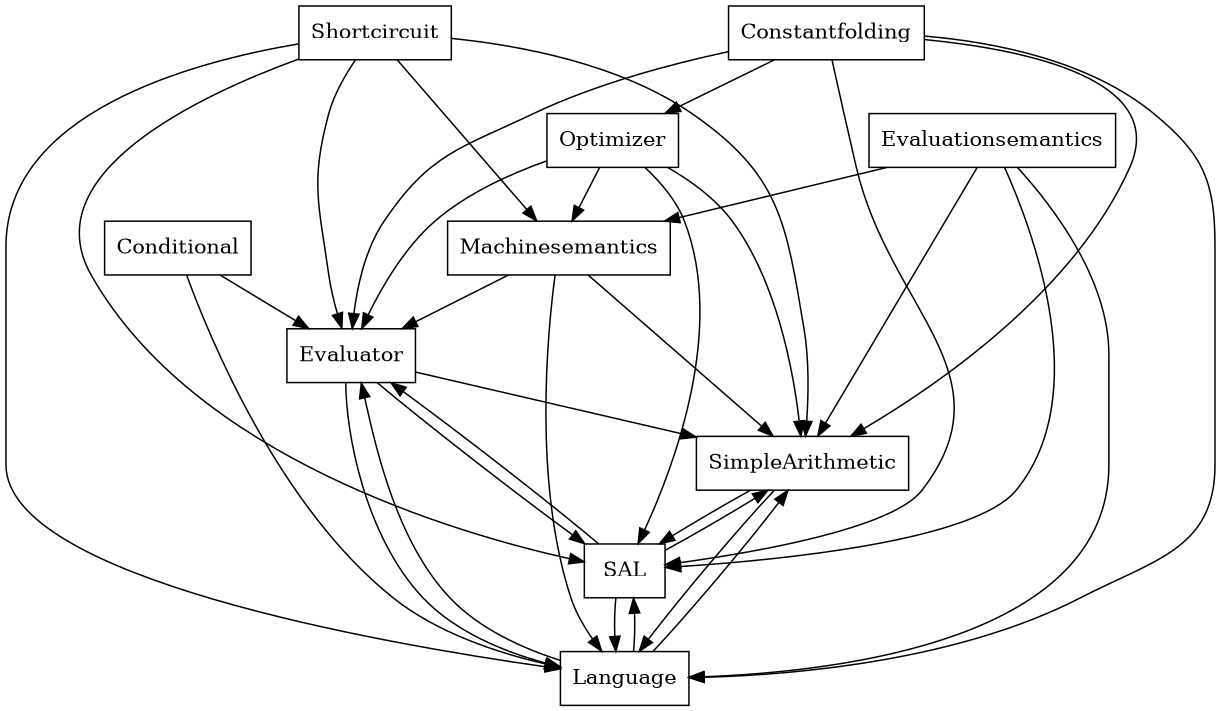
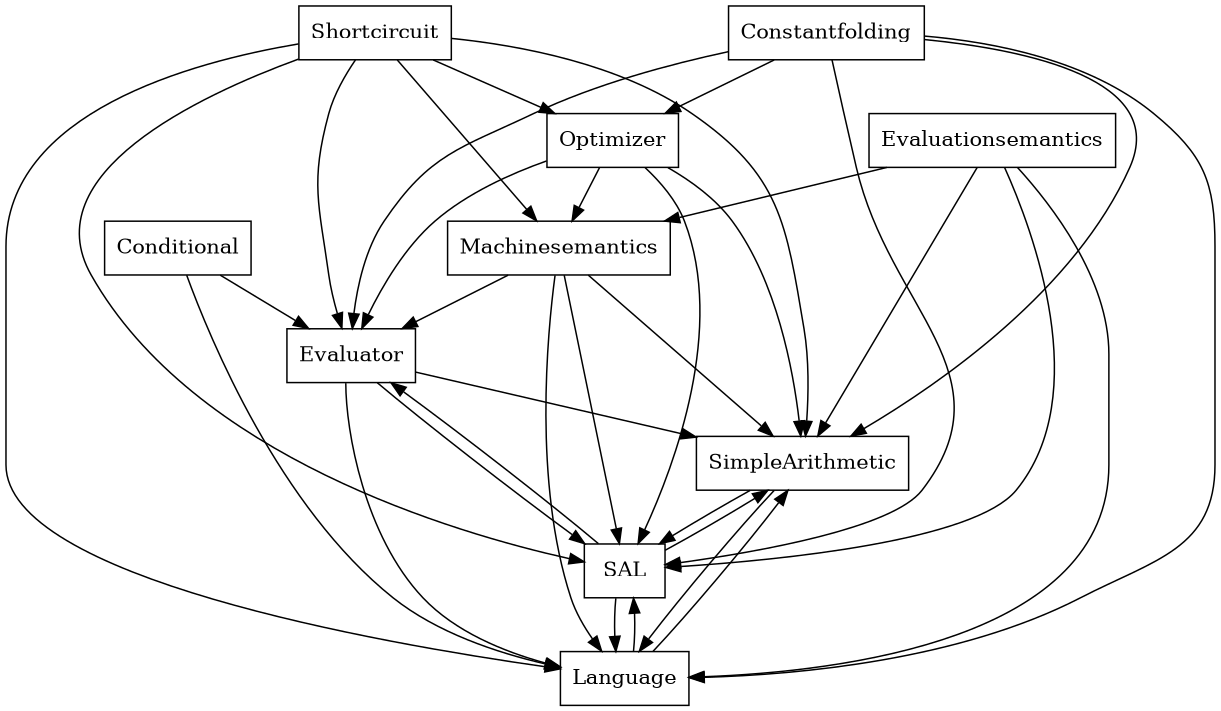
none -> (487, 84)
none -> (590, 402)
(423, 561) -> none
